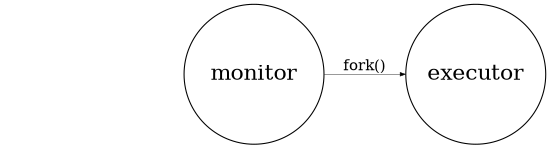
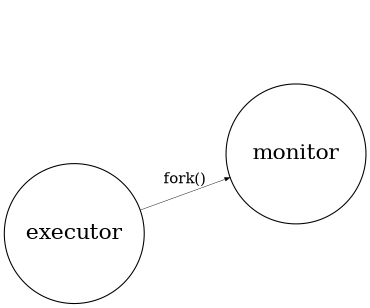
(362, 74) -> (183, 195)
